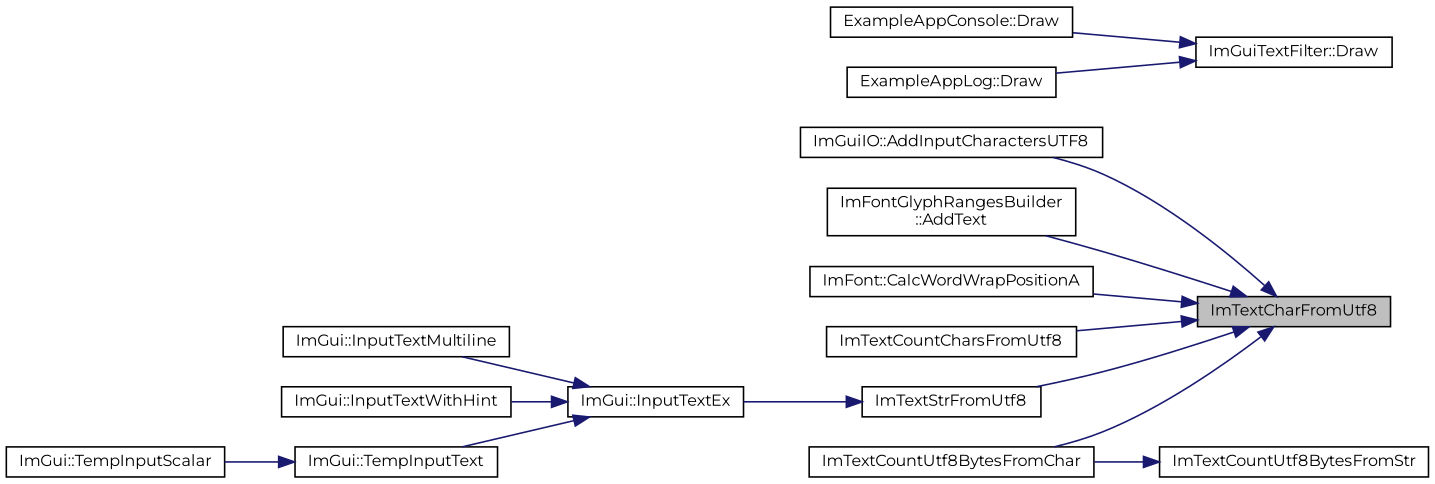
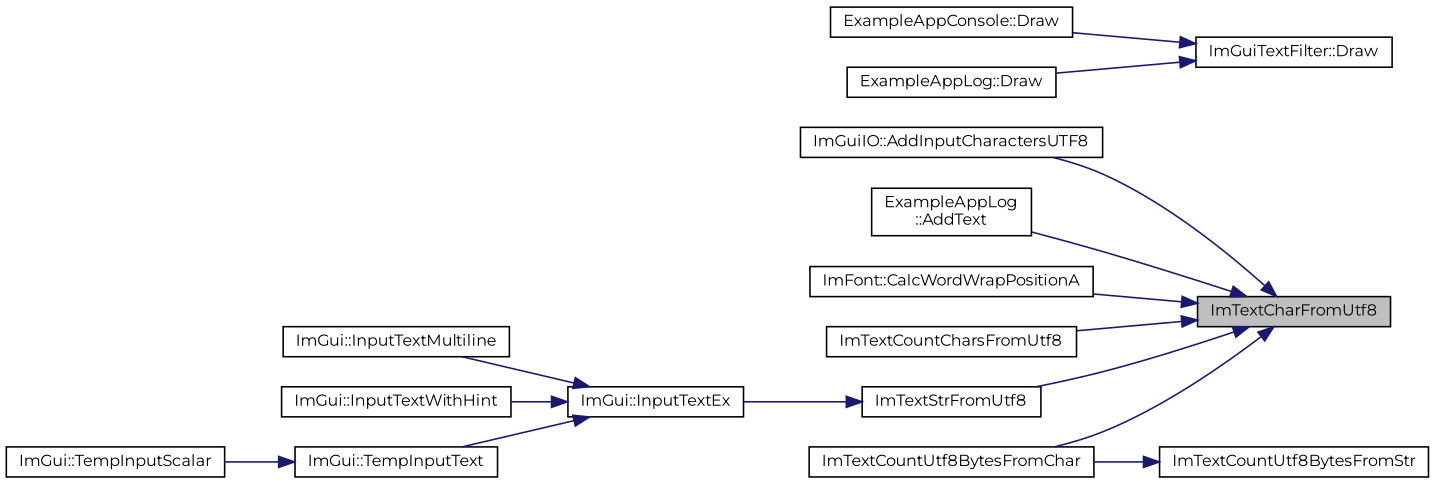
(952, 212) -> (952, 212)
